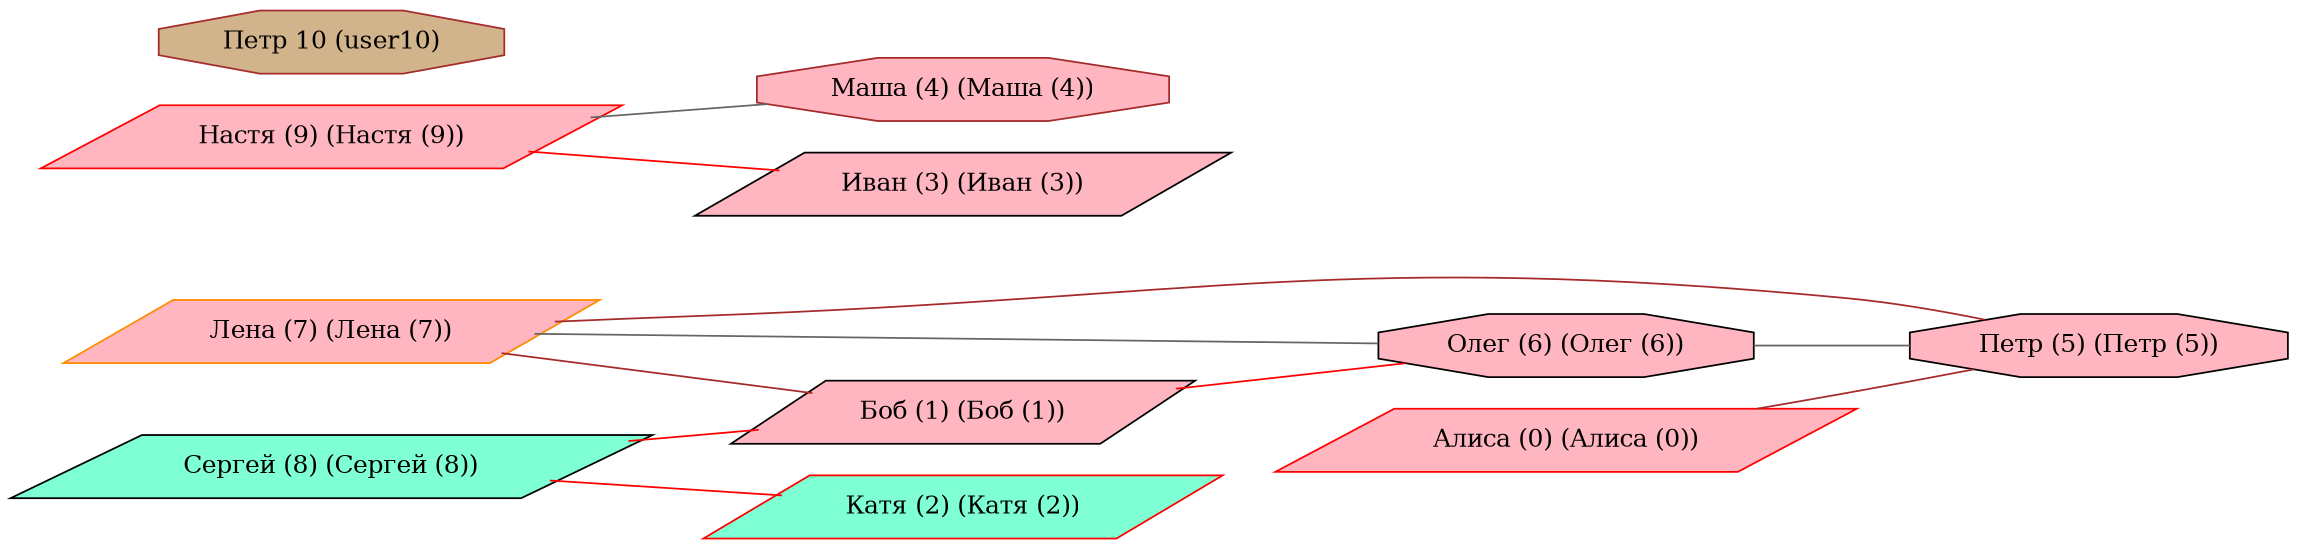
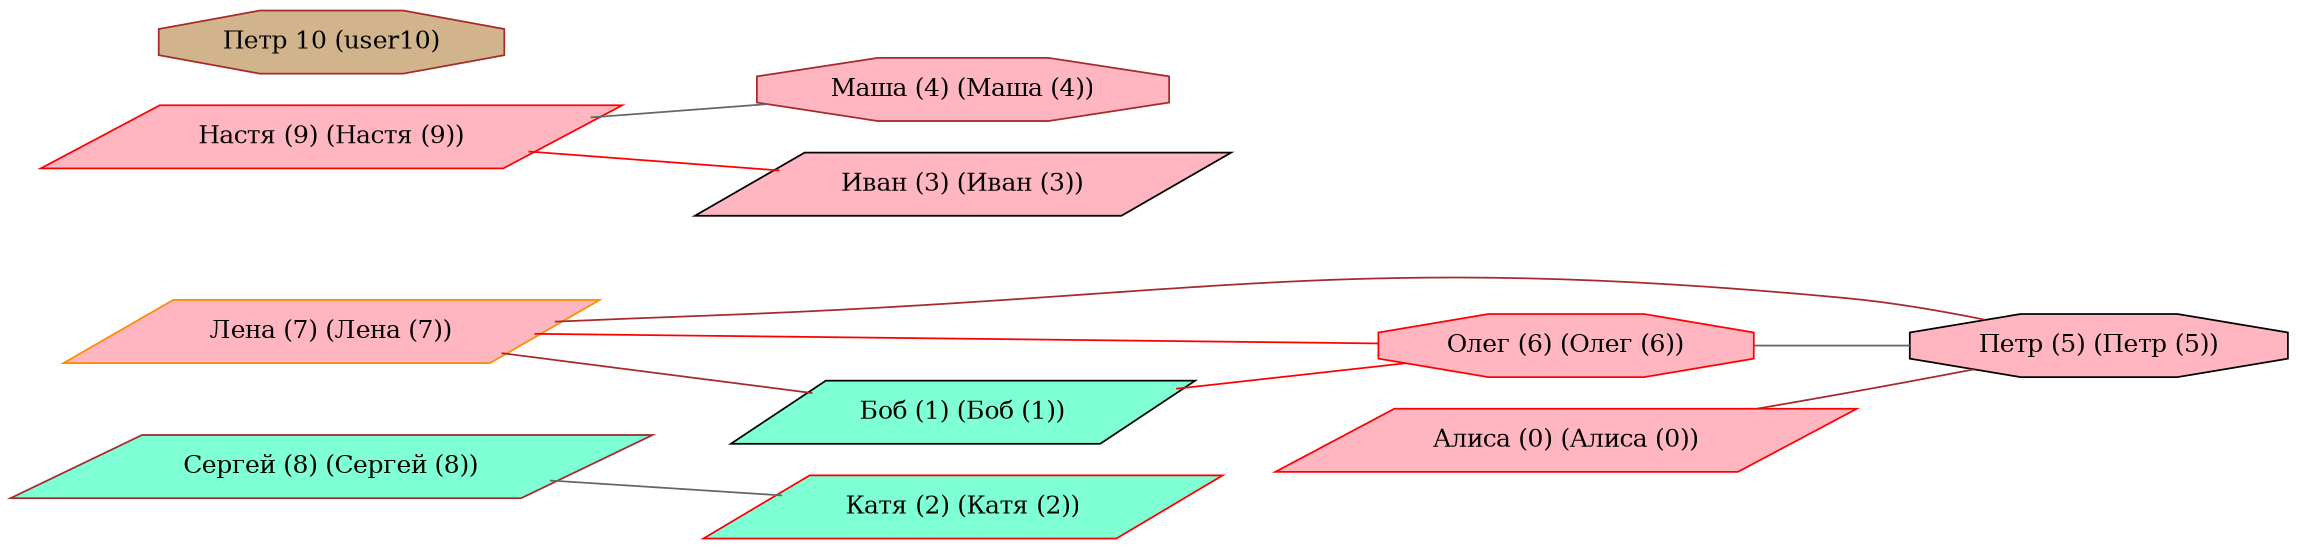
(956, 339) -> (956, 339)
(1566, 346) -> (1566, 346)
(963, 412) -> (963, 412)
(694, 435) -> none
(332, 467) -> (332, 467)
(666, 488) -> (666, 488)
